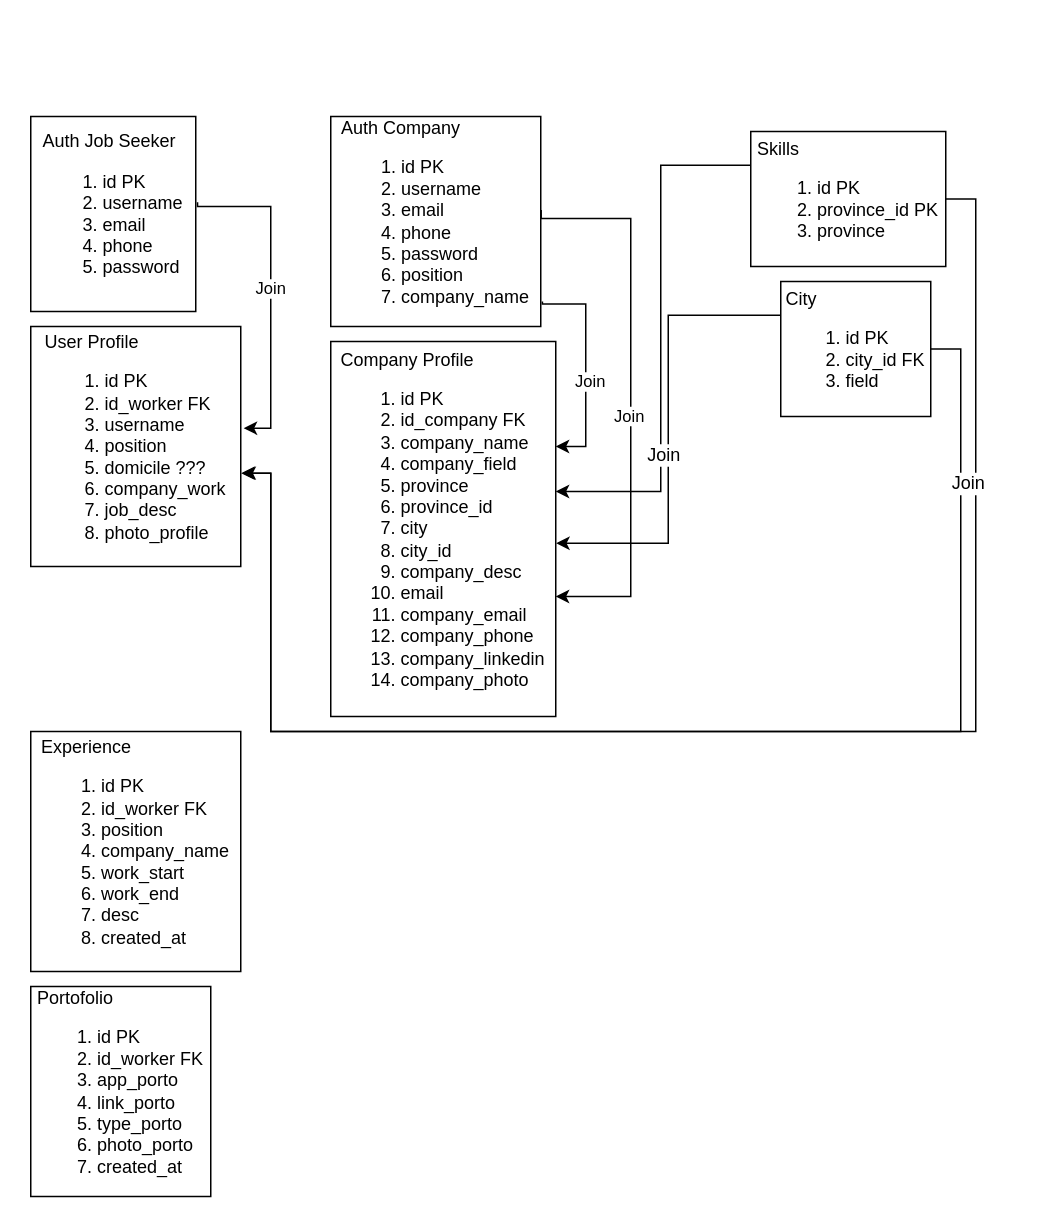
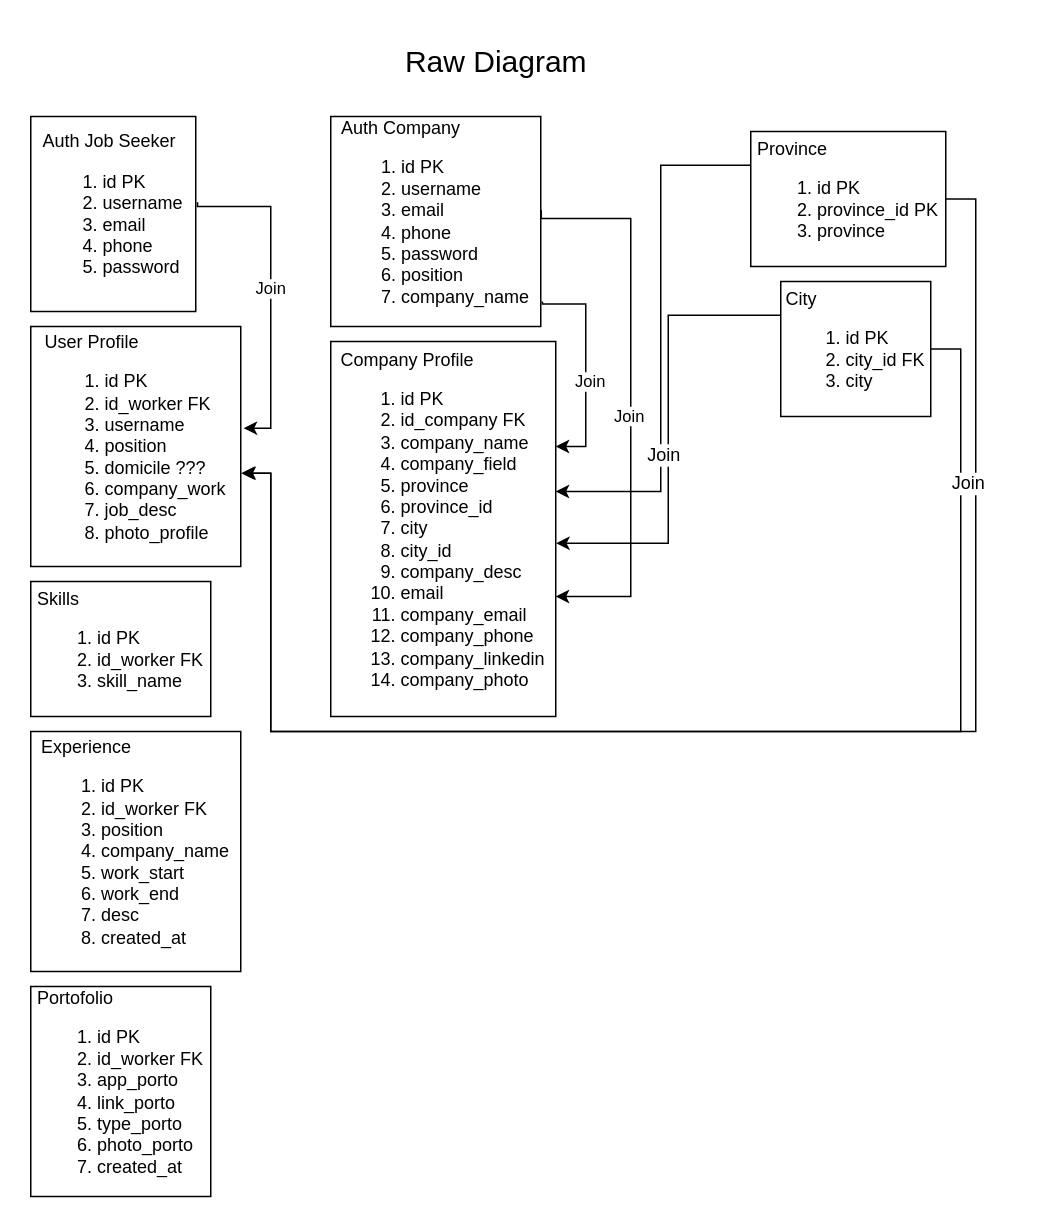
none -> (496, 61)
(848, 199) -> (848, 199)
(856, 349) -> (856, 349)
none -> (121, 649)
